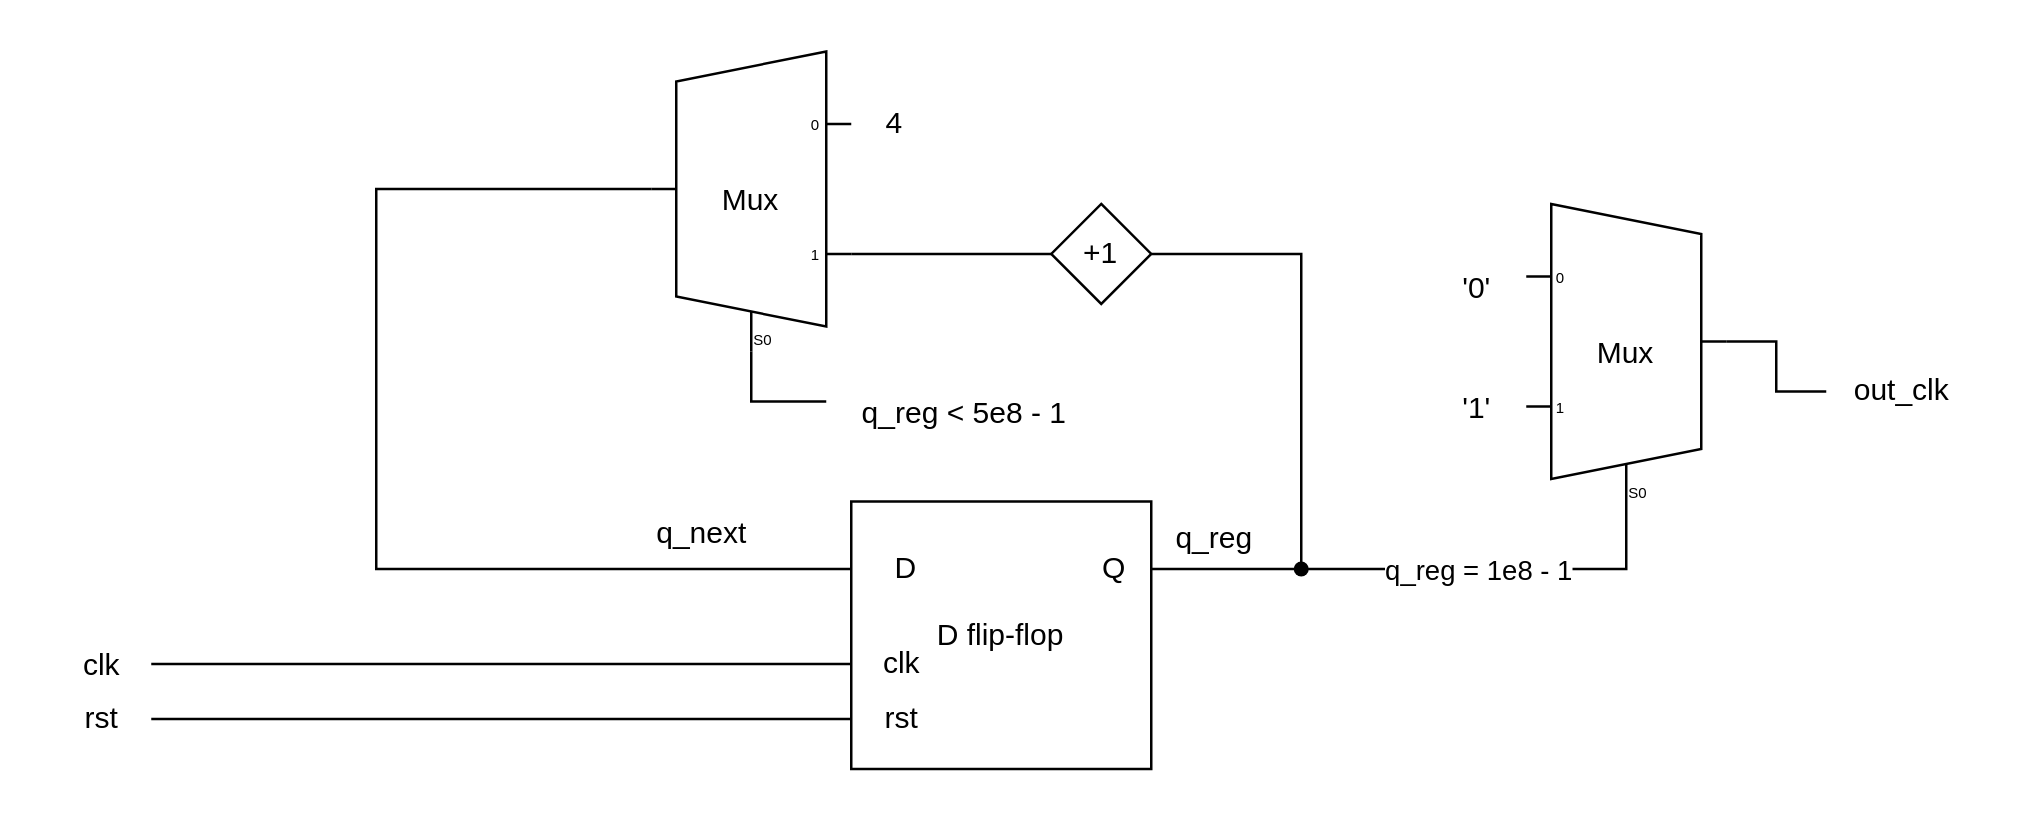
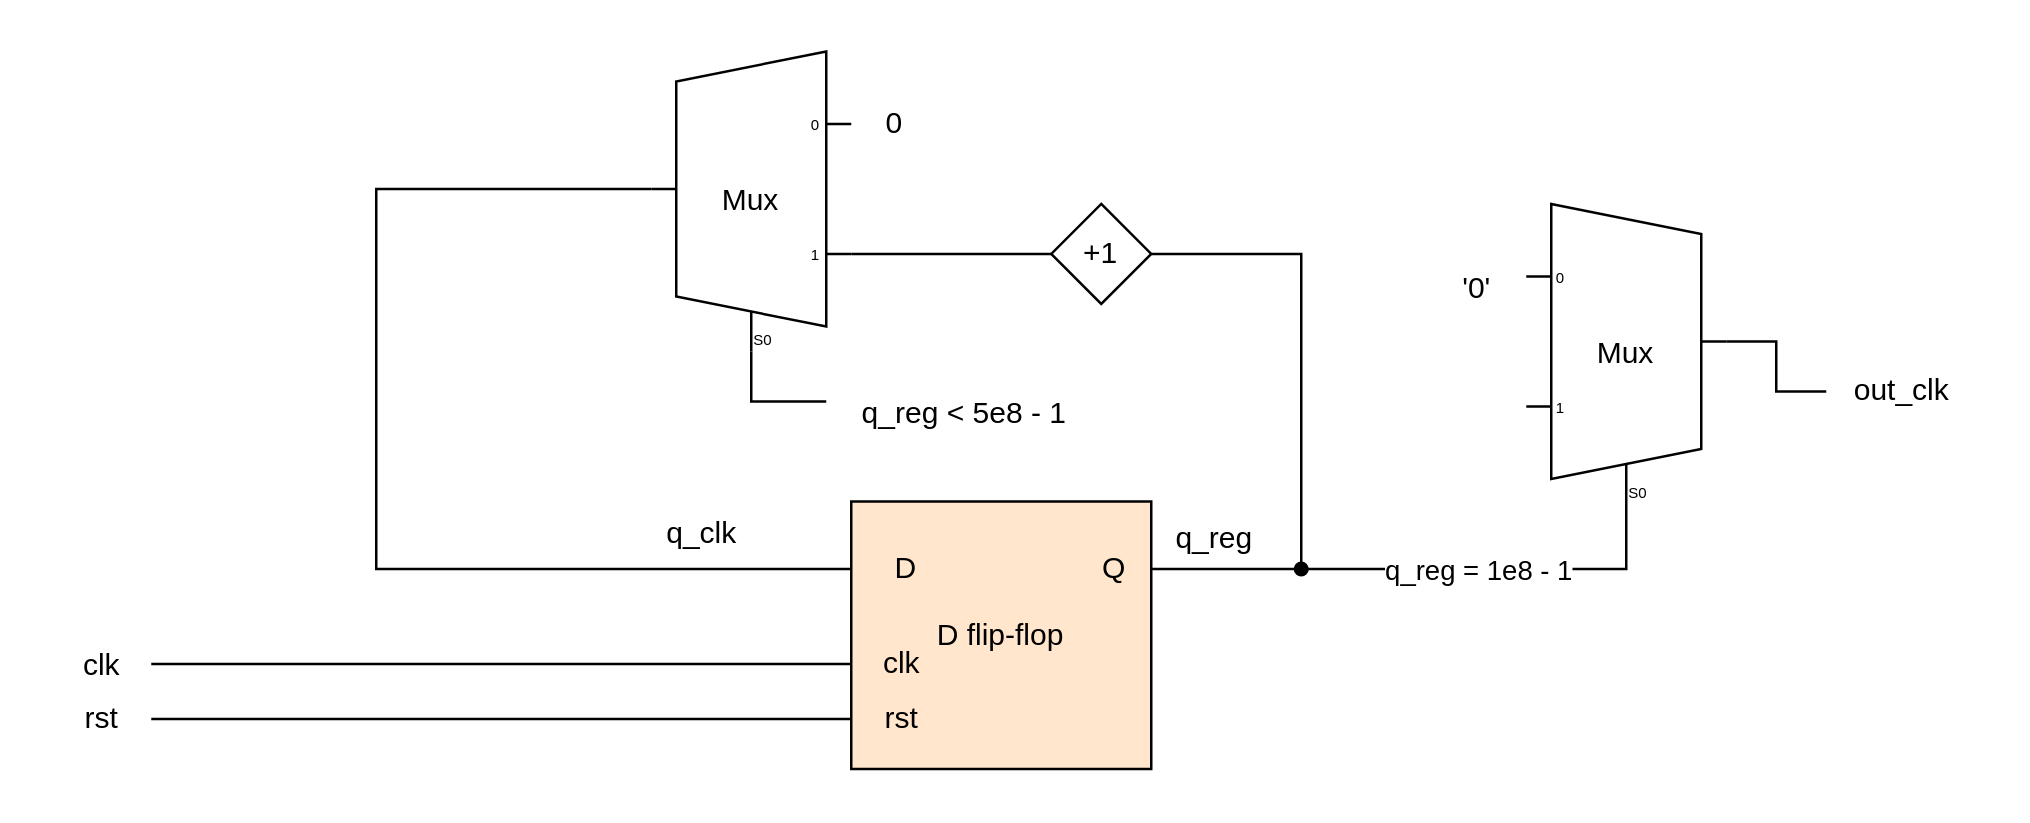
(895, 124) -> (895, 124)
(1476, 409) -> none
(703, 534) -> (703, 534)
(1001, 635) -> (1001, 635)
